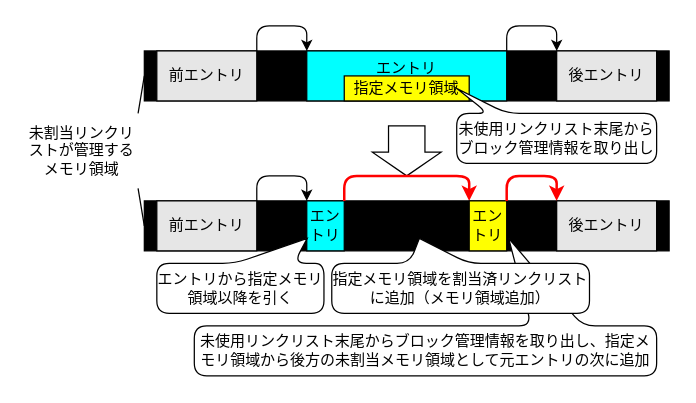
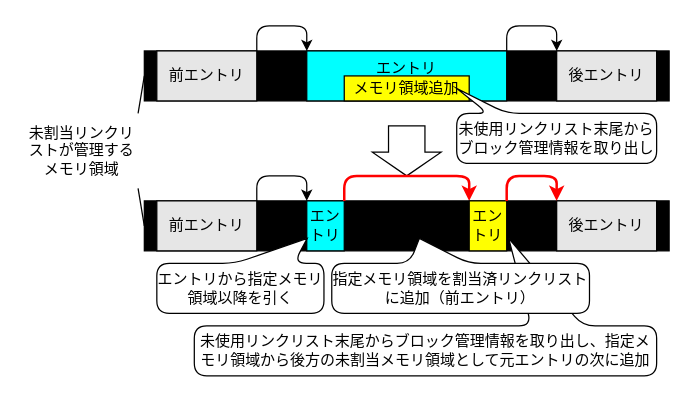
(407, 88) -> (407, 88)
(461, 288) -> (461, 288)
